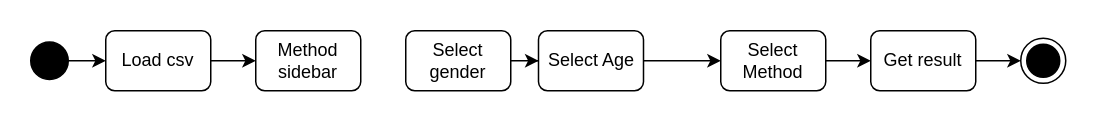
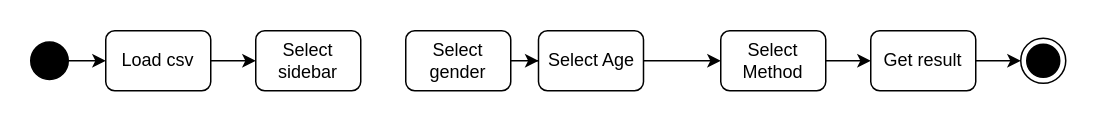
(308, 61) -> (308, 61)
